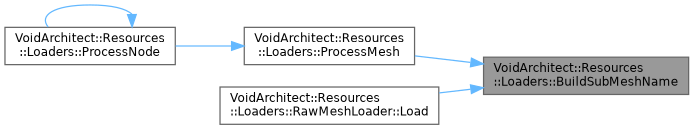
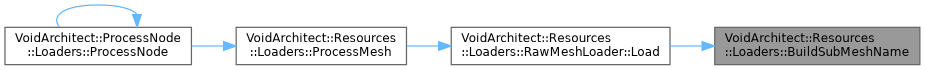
(90, 46) -> (98, 46)
(443, 59) -> (423, 46)
